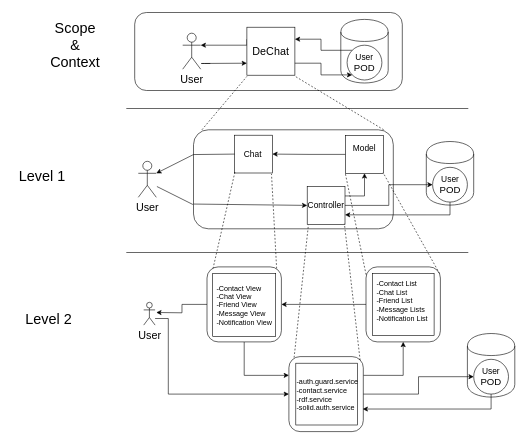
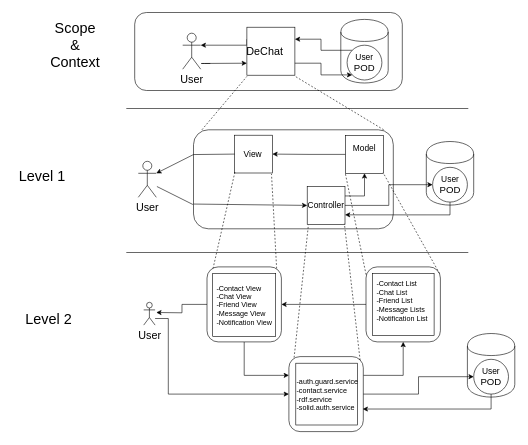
(271, 51) -> (265, 51)
(253, 154) -> (253, 154)
